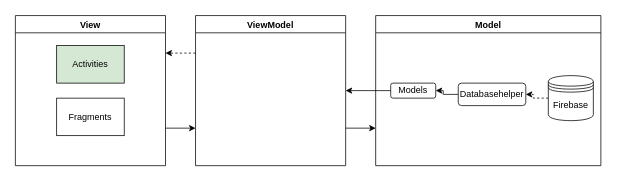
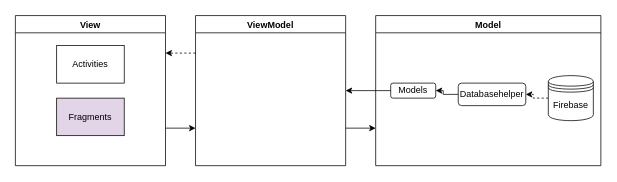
(90, 64) -> (90, 64)
(90, 117) -> (90, 117)
